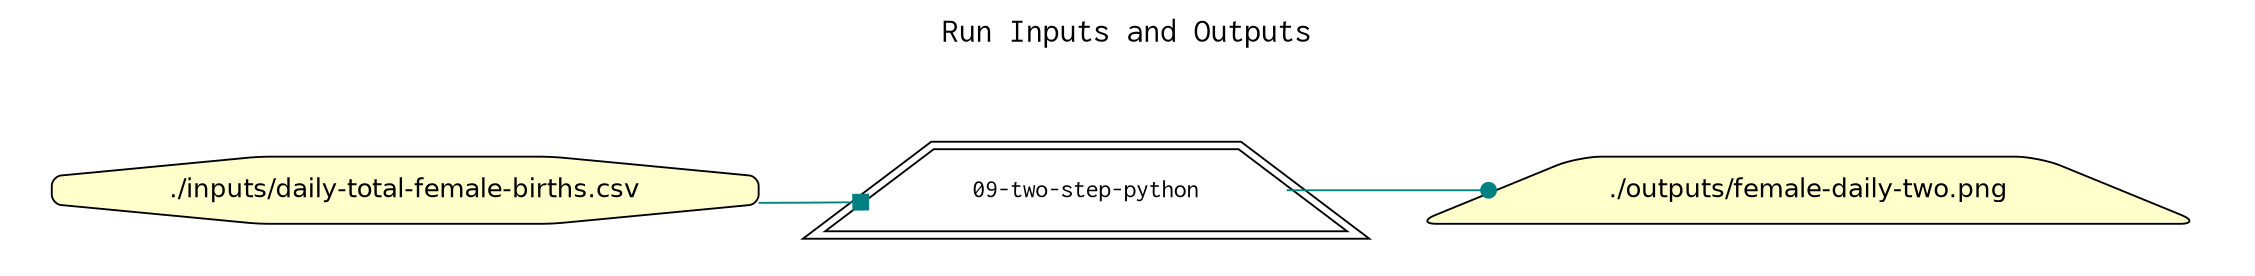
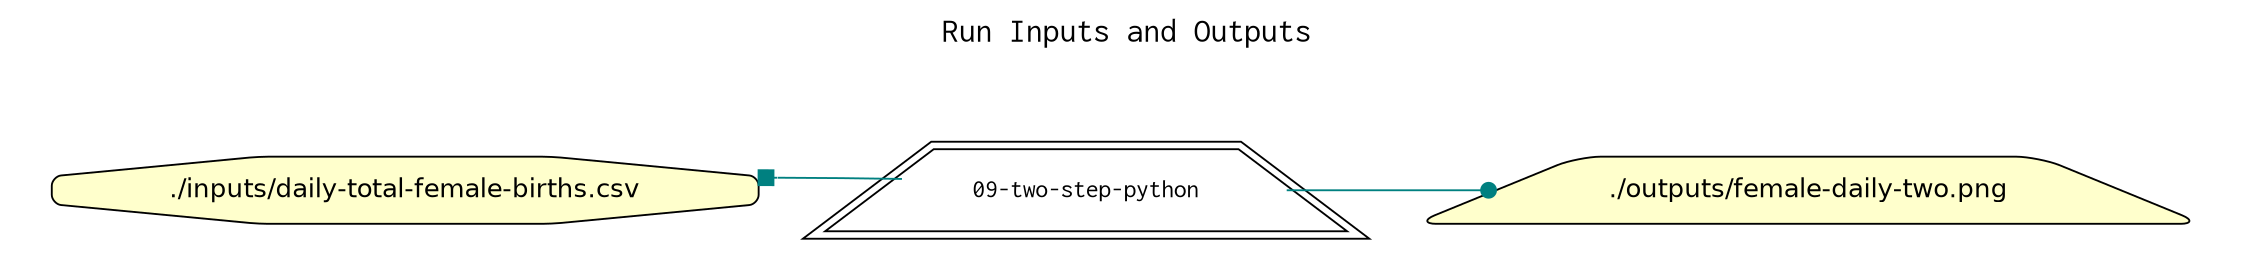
(804, 203) -> (840, 178)
